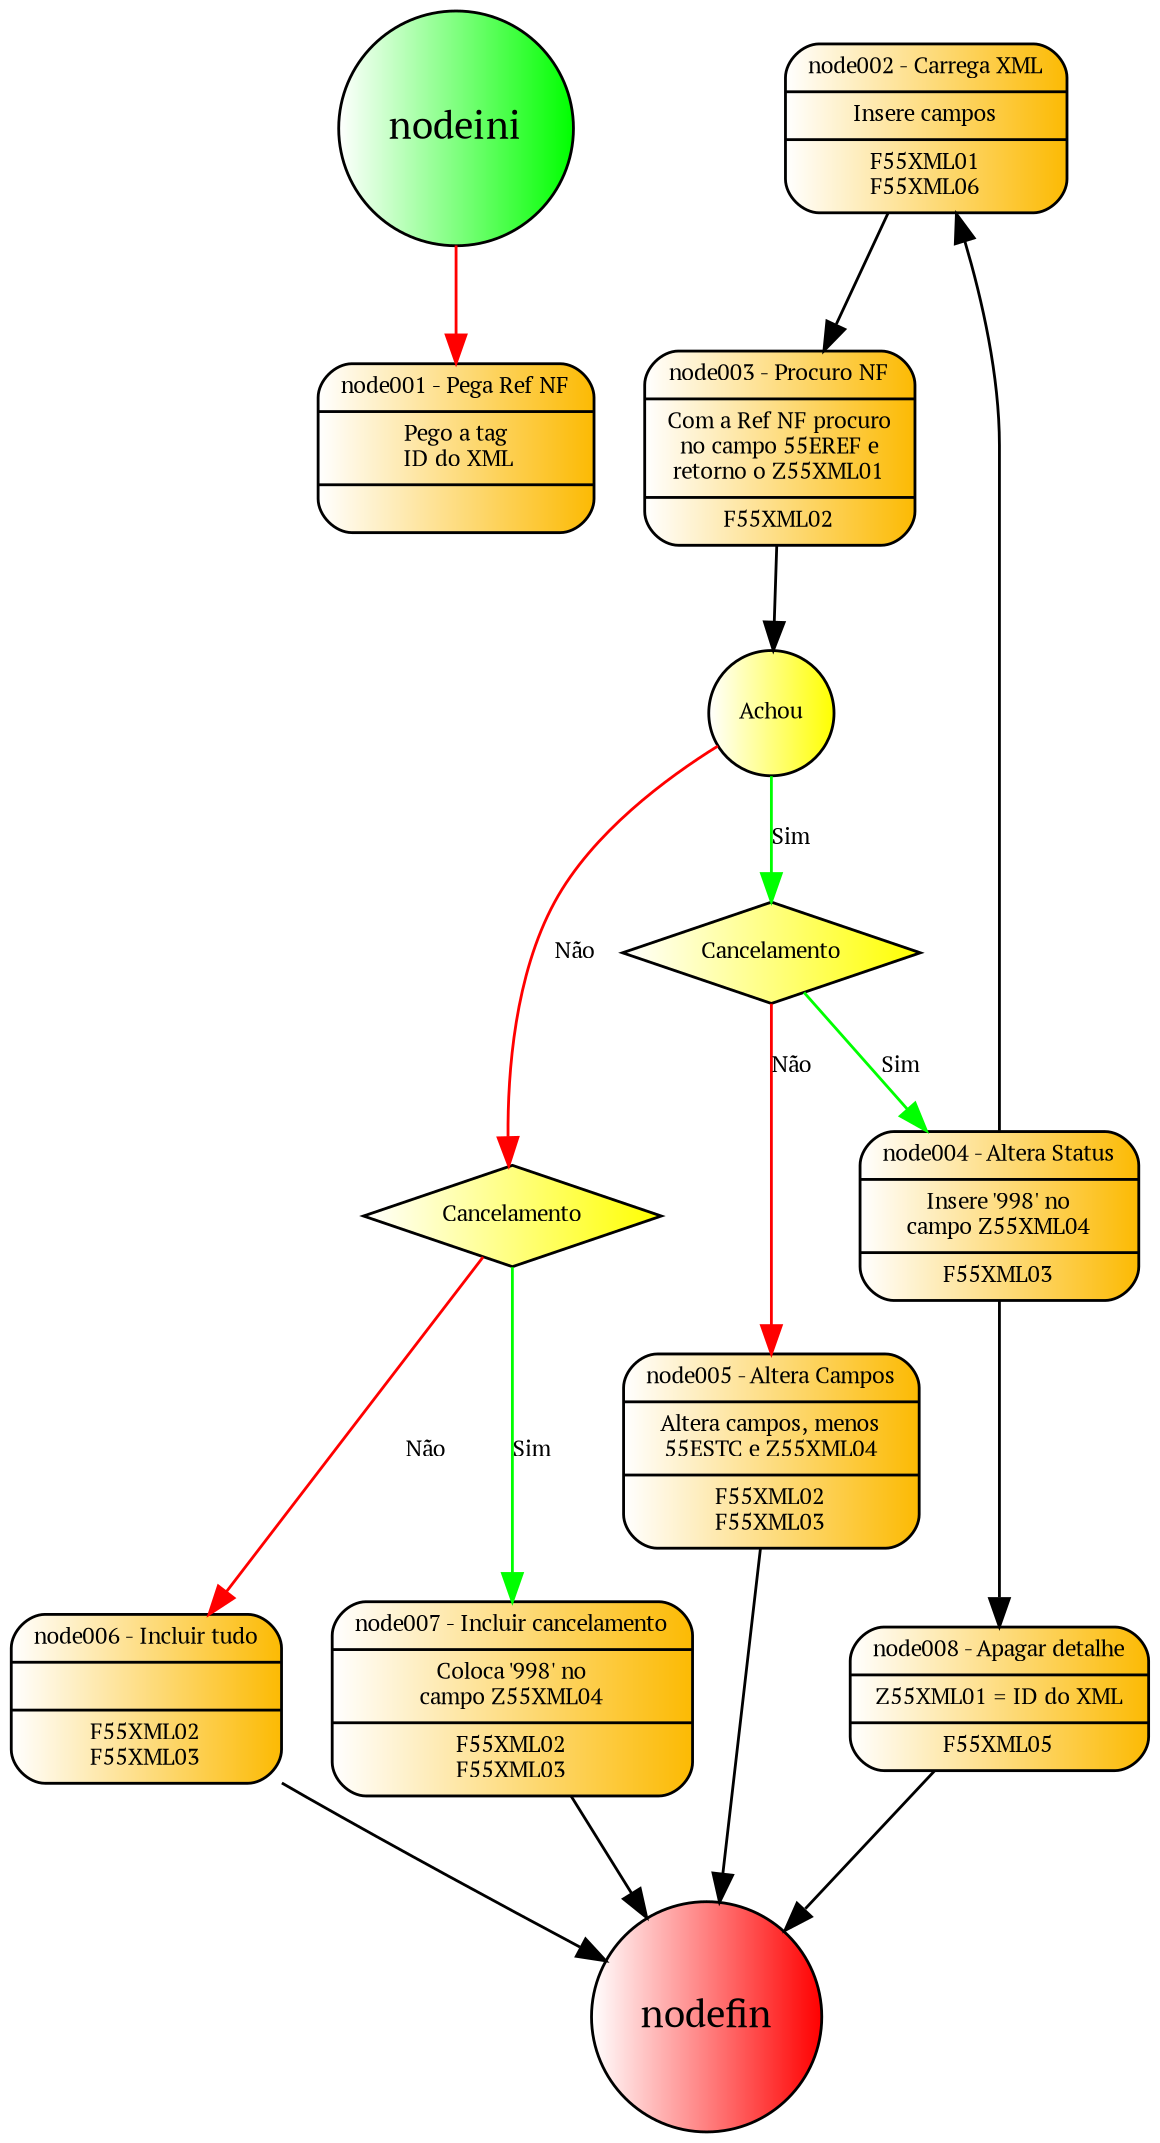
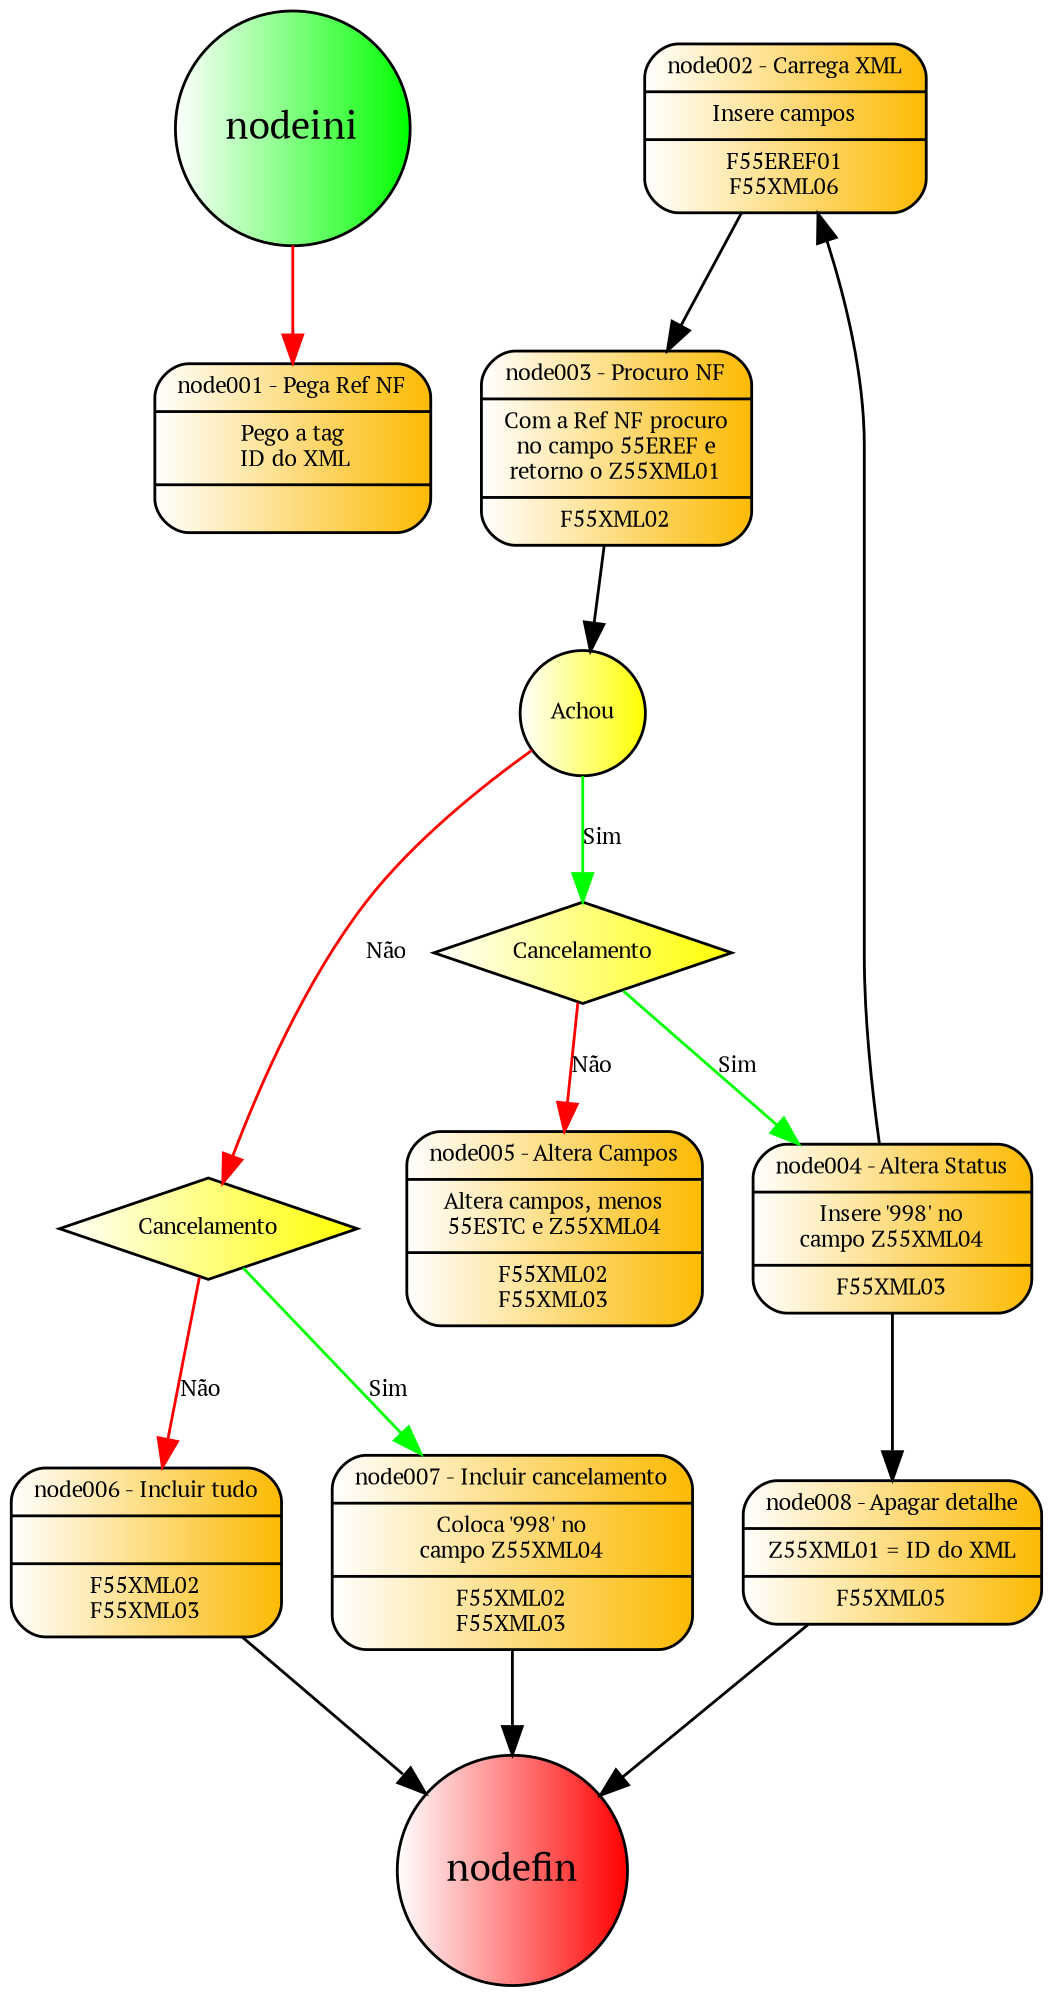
(926, 162) -> (785, 162)
(742, 1711) -> none
